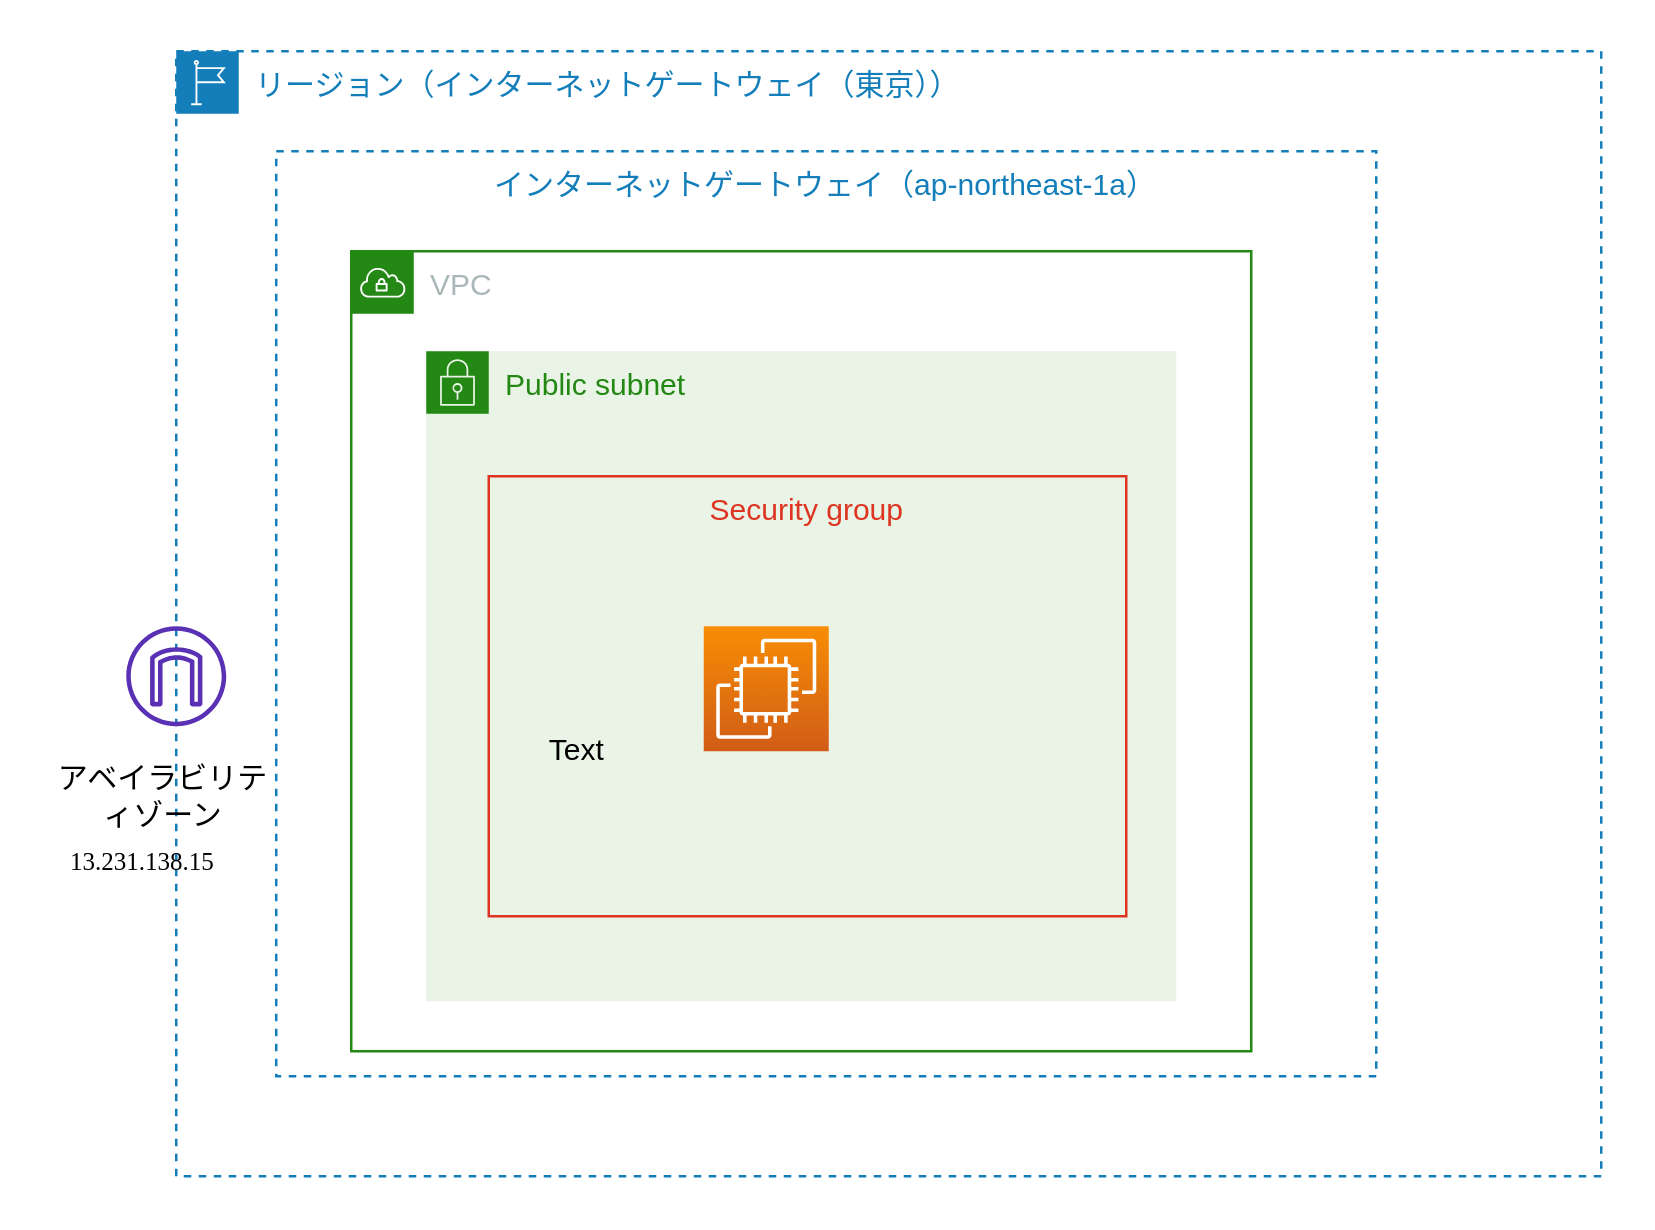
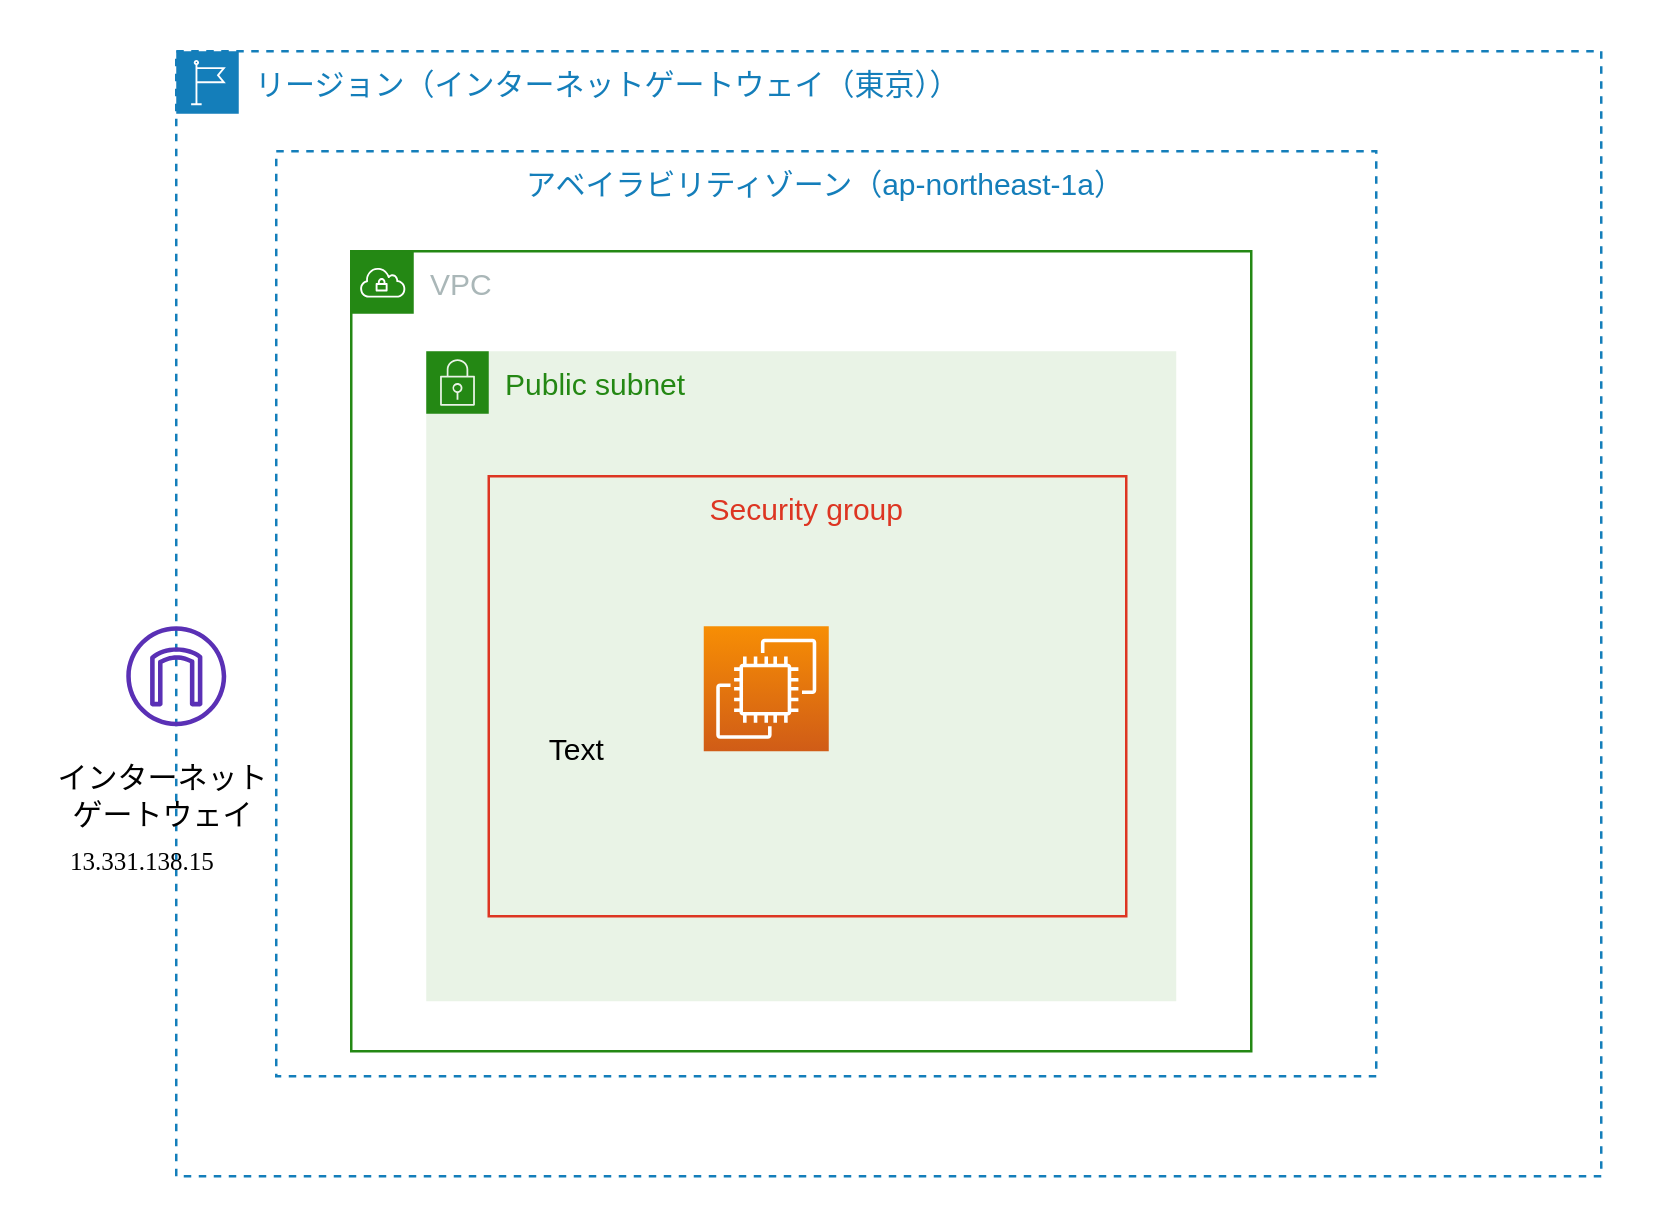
(825, 185) -> (825, 185)
(164, 796) -> (164, 796)
(168, 880) -> (168, 880)
